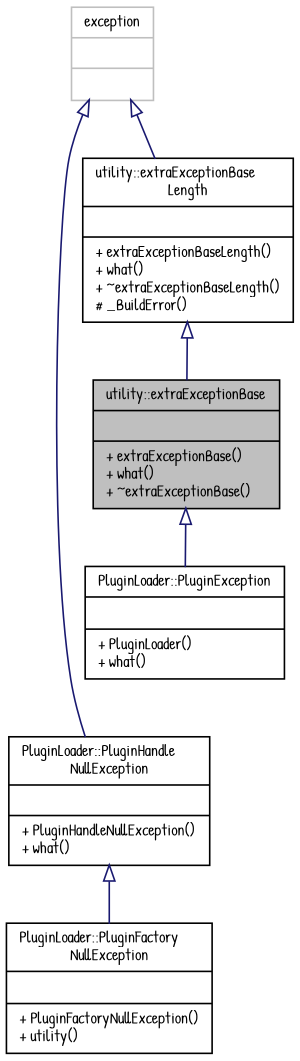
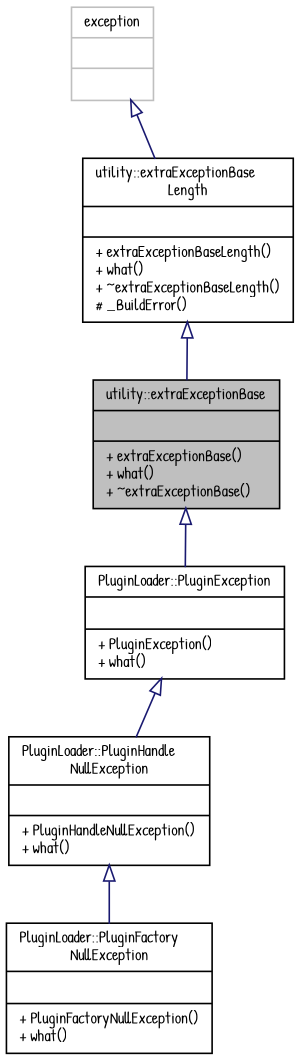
(57, 426) -> (146, 715)
(145, 644) -> (156, 644)
(49, 1036) -> (44, 1036)
